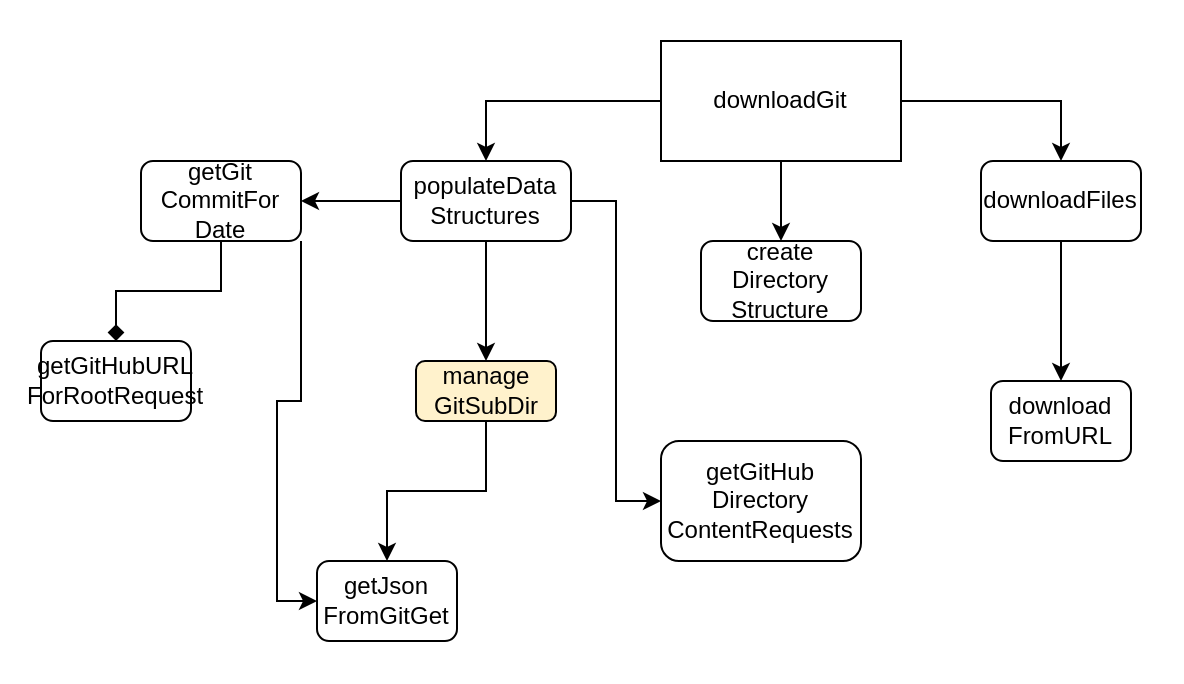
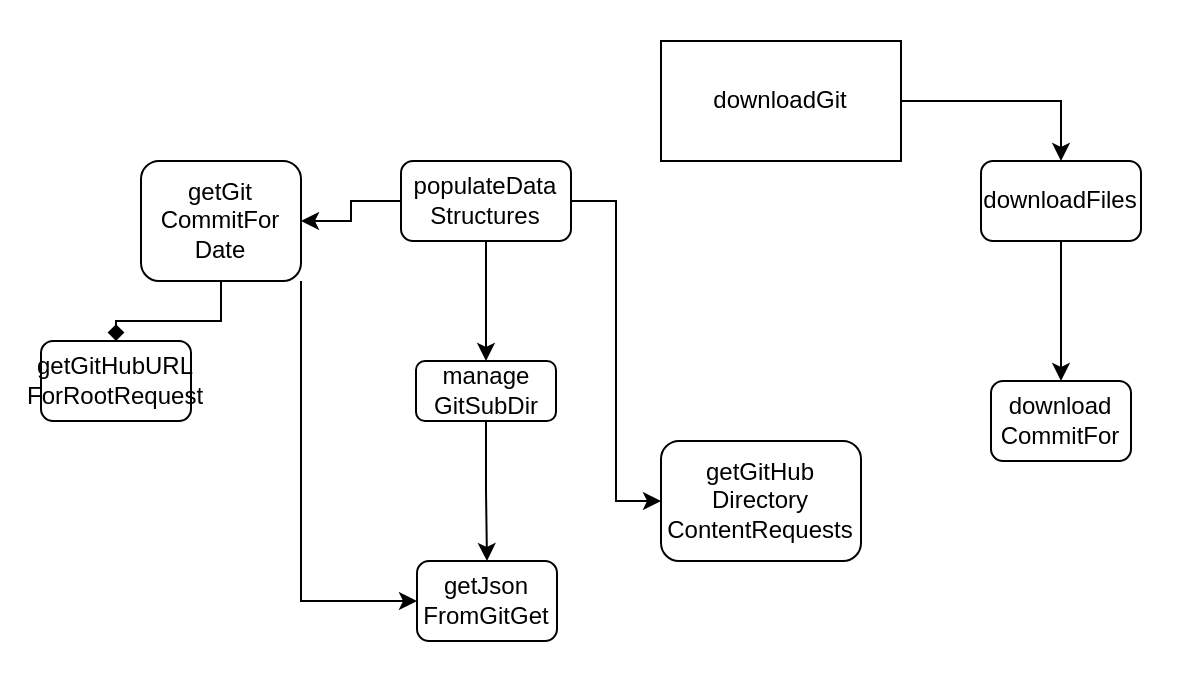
(550, 101) -> none
(781, 194) -> none
(221, 201) -> (221, 221)
(781, 281) -> none
(486, 391) -> (486, 391)
(1061, 421) -> (1061, 421)
(387, 601) -> (487, 601)
